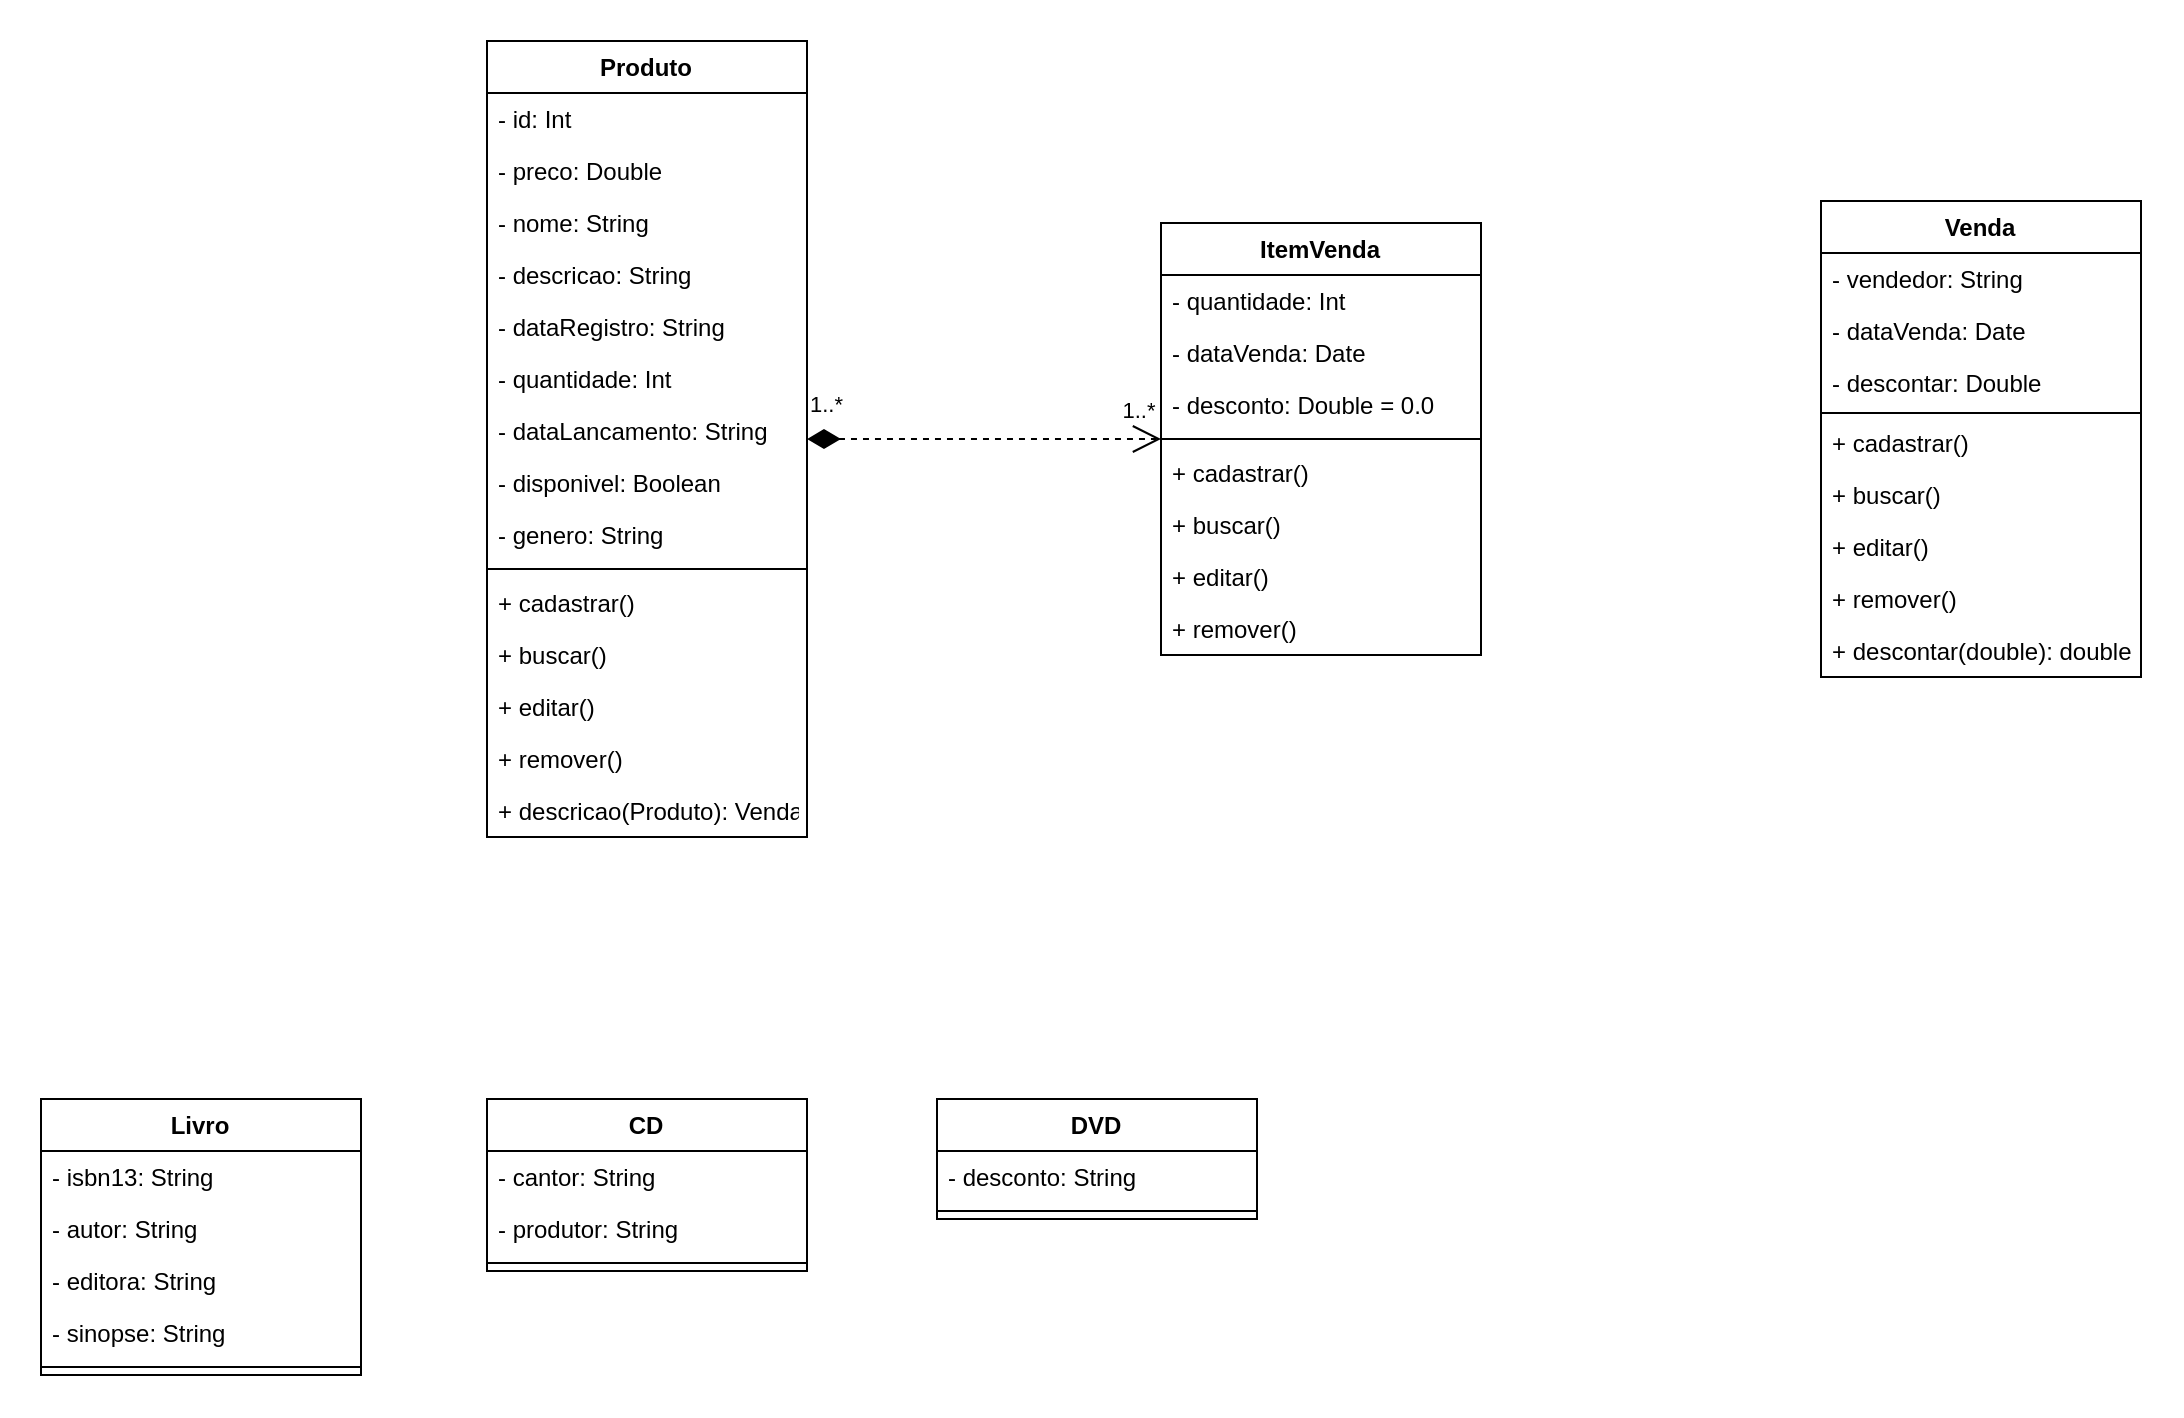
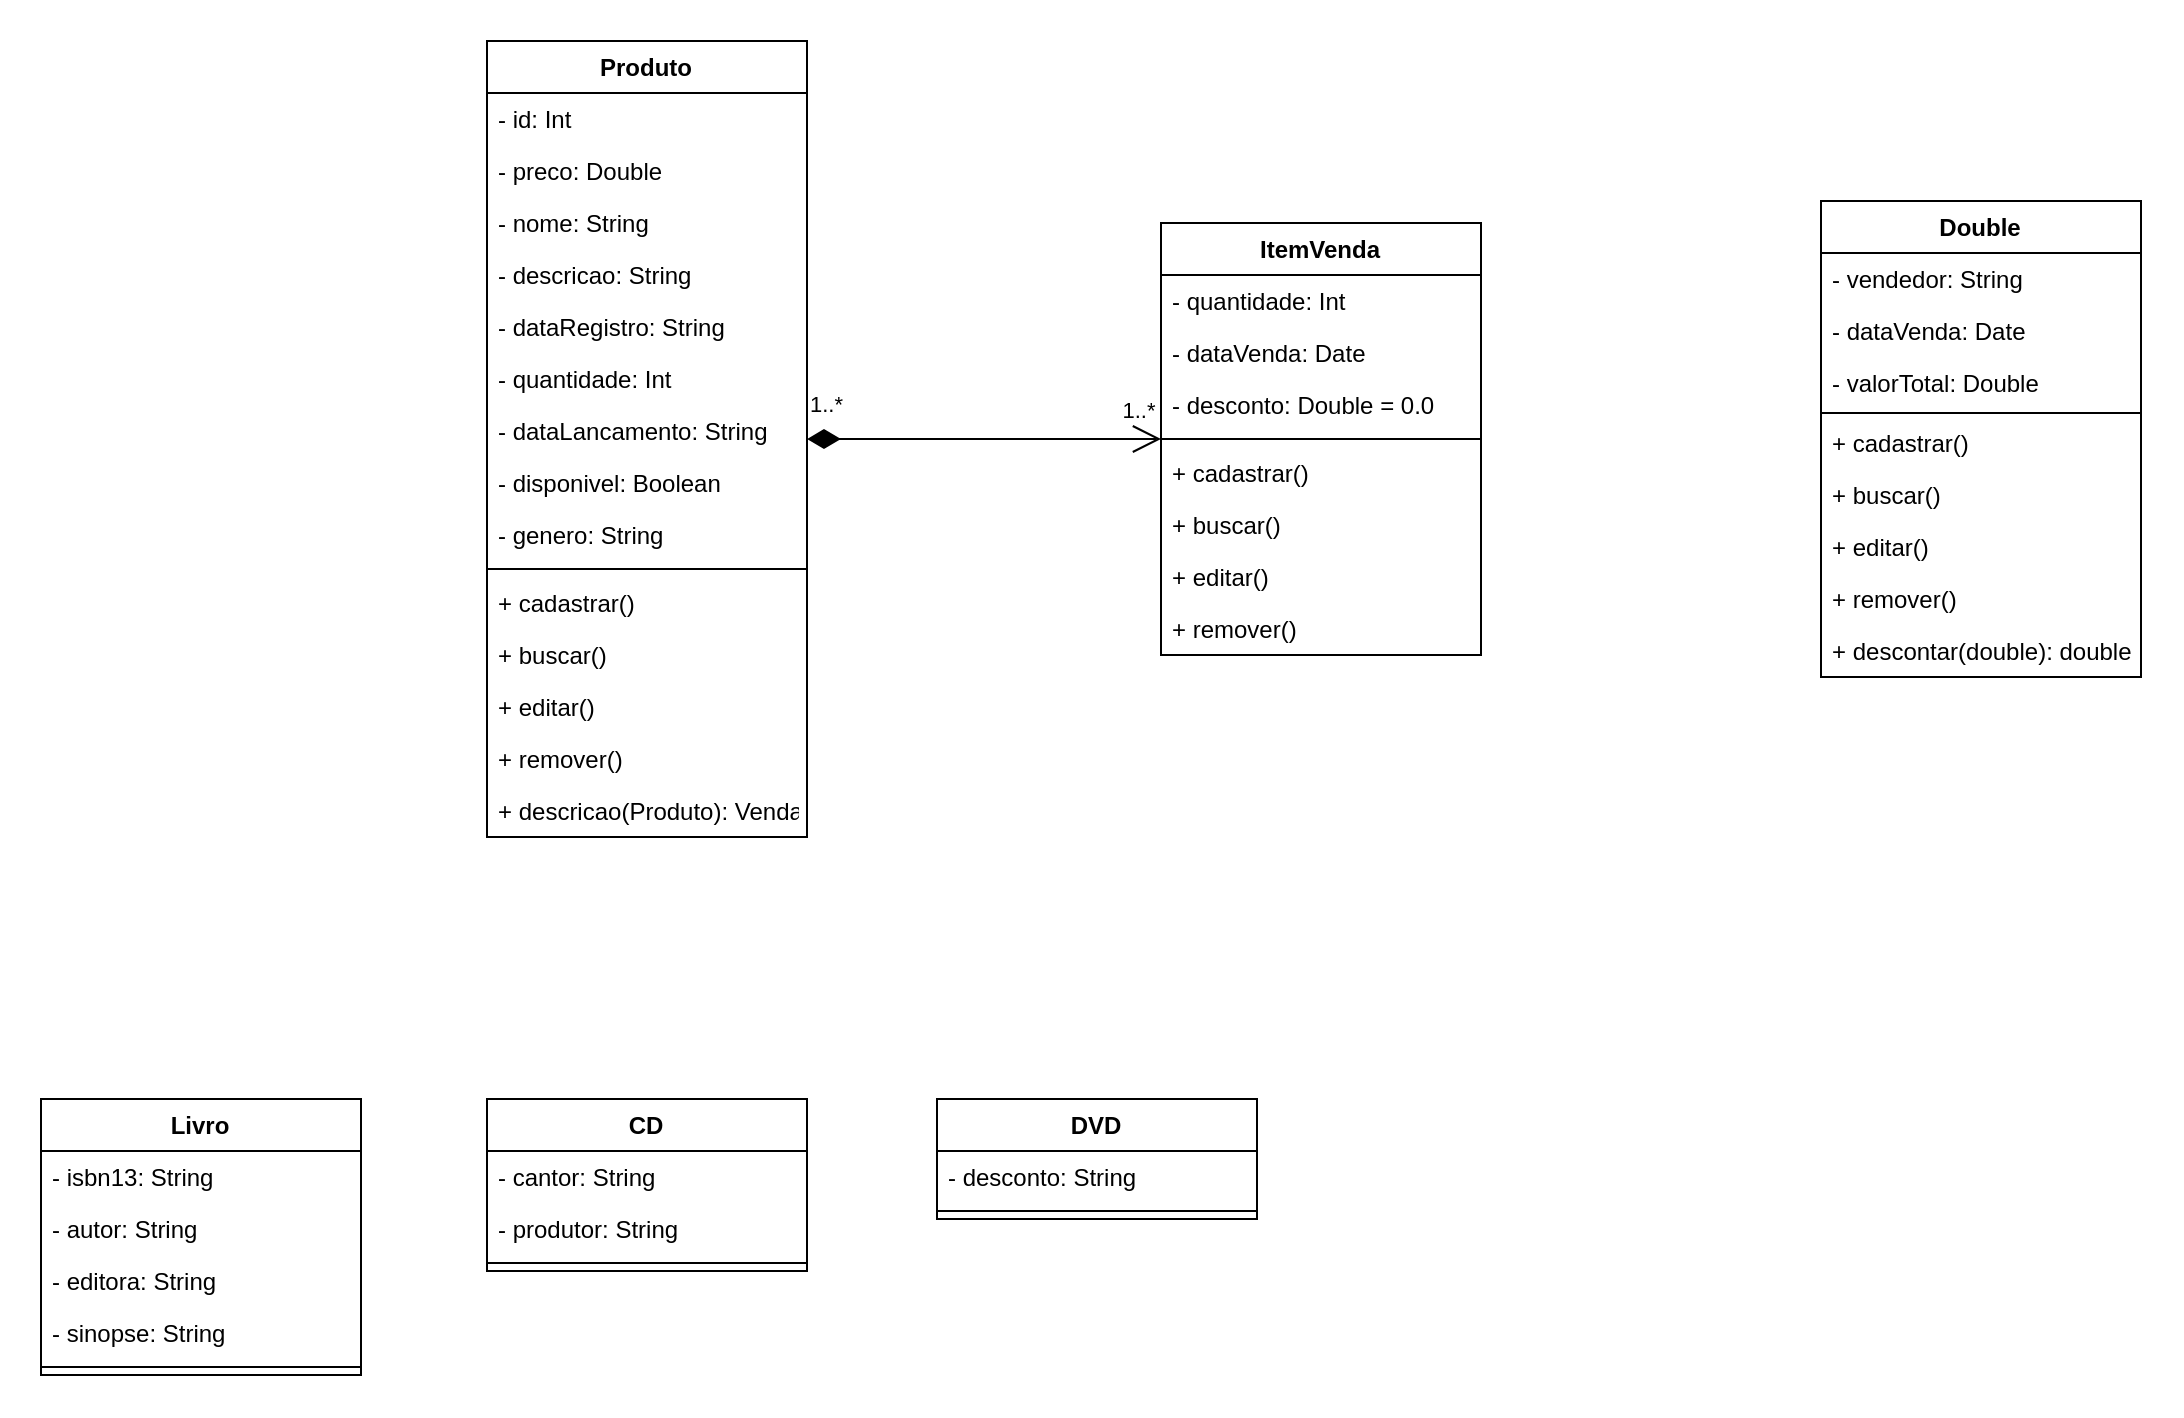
(1980, 228) -> (1980, 228)
(1947, 384) -> (1948, 384)
(996, 439) -> (996, 439)
